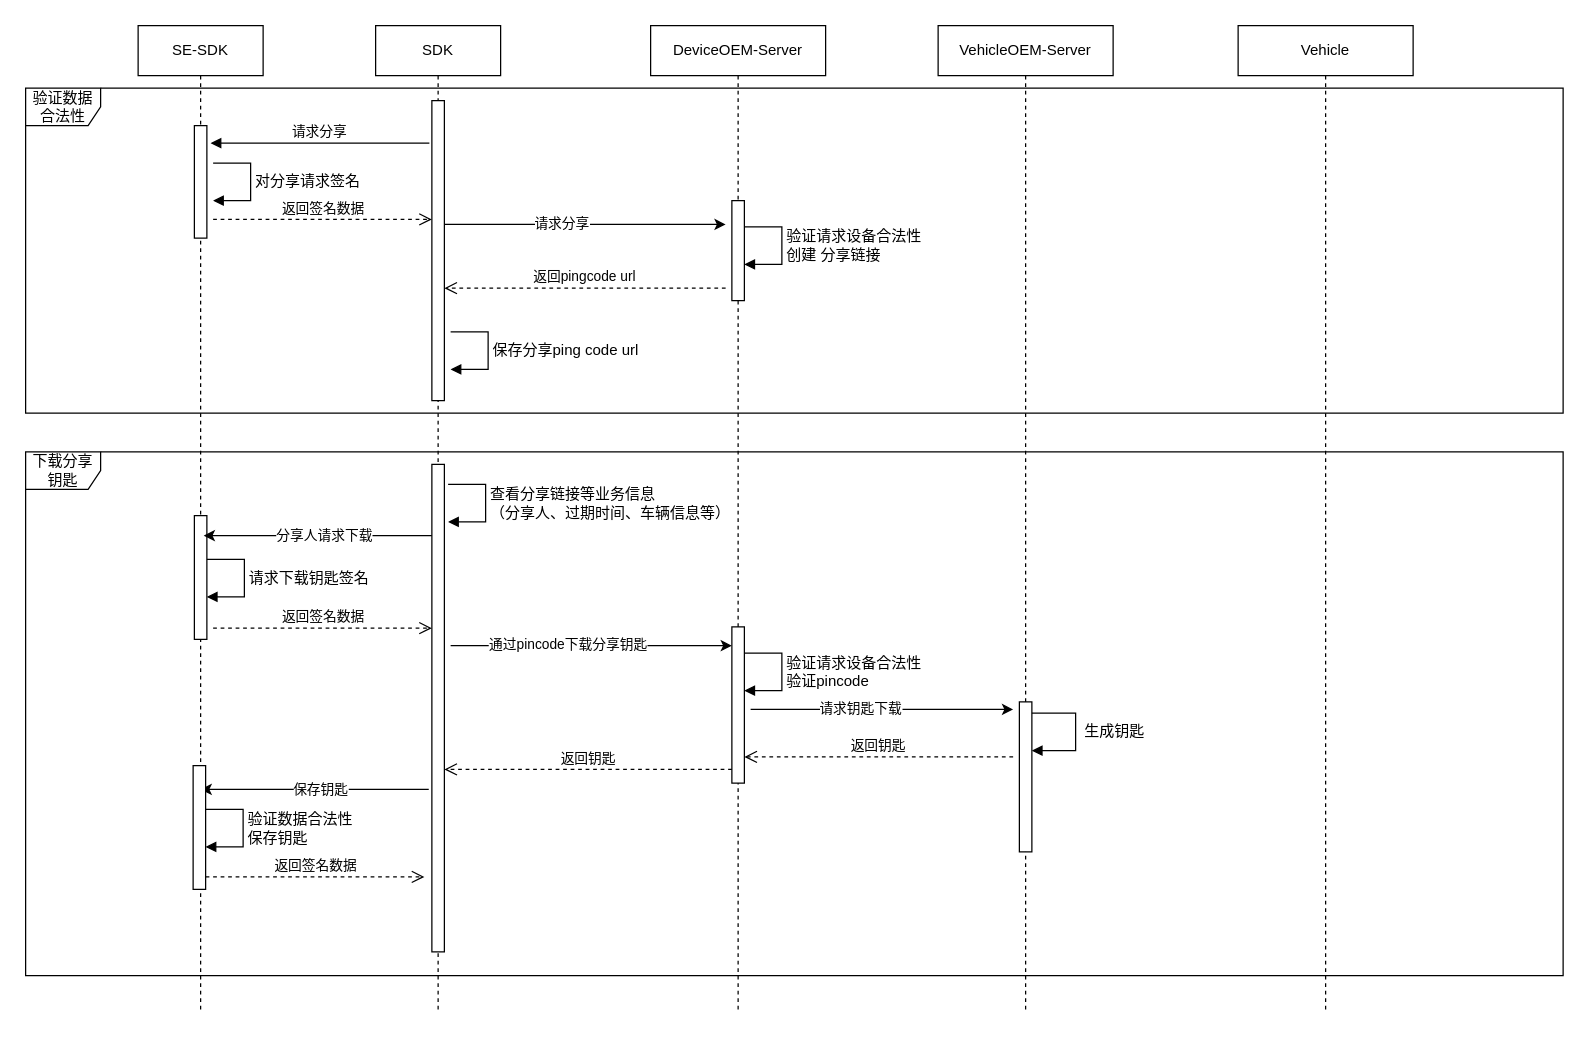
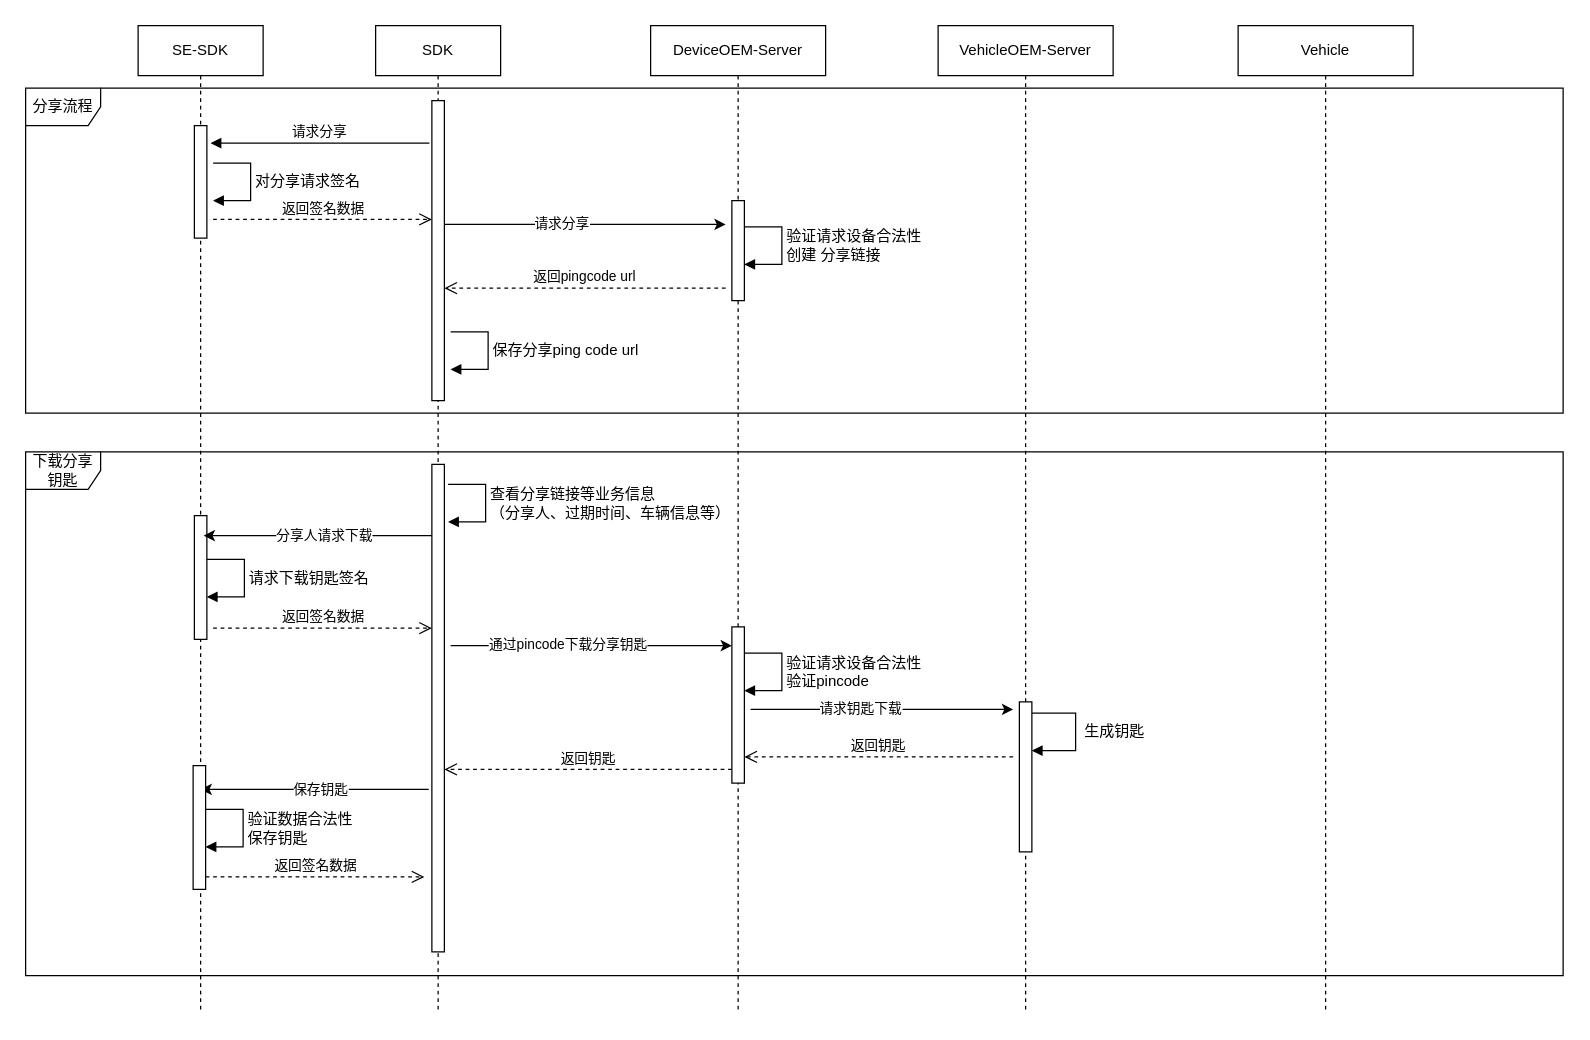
(63, 107) -> (63, 107)
